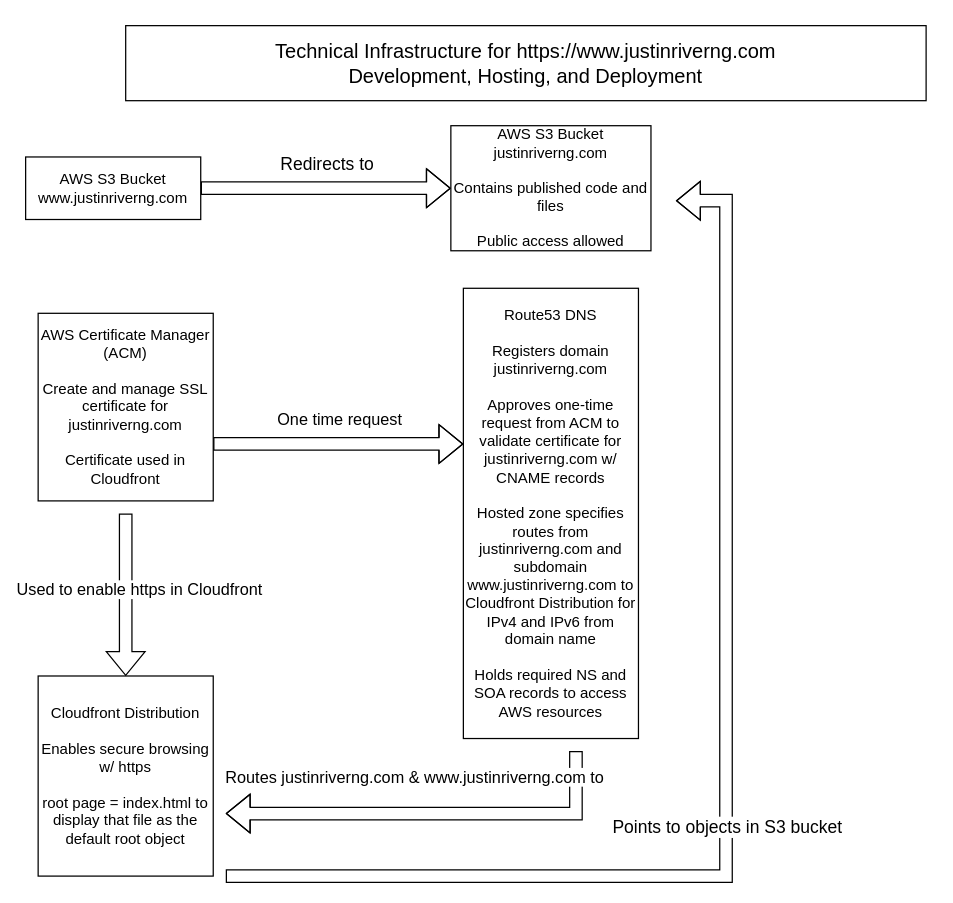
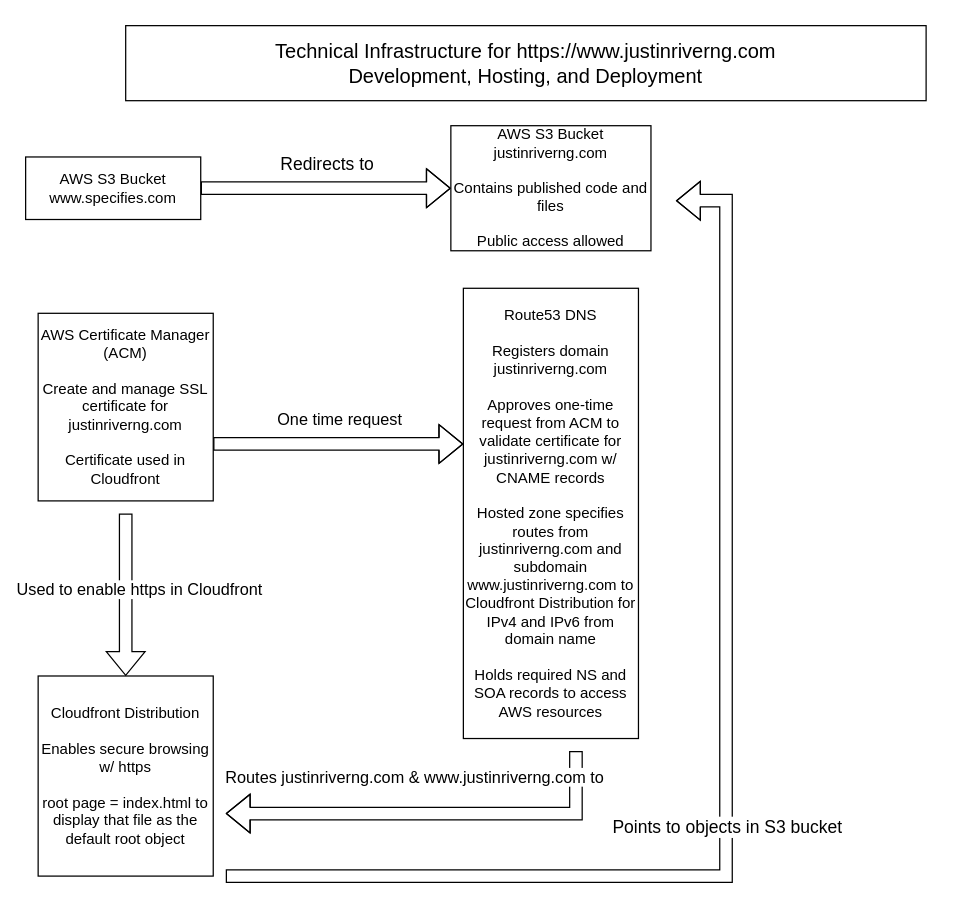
(113, 188) -> (113, 188)
